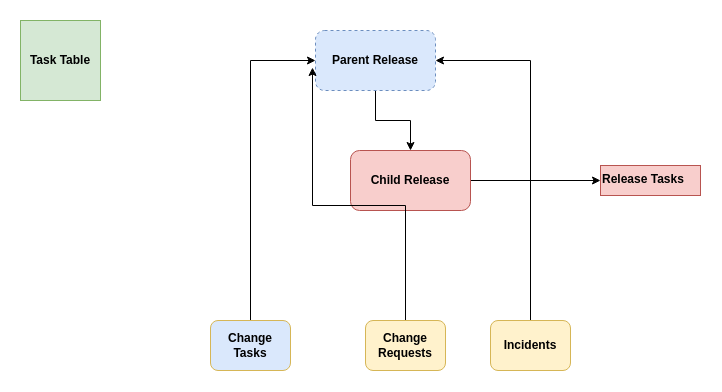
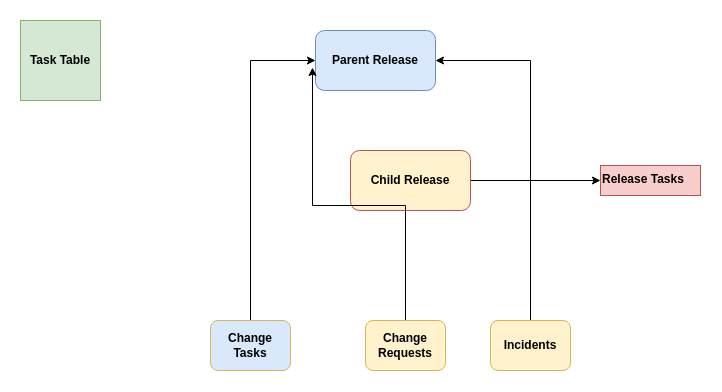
(376, 61) -> (376, 61)
(390, 121) -> none
(411, 181) -> (411, 181)
